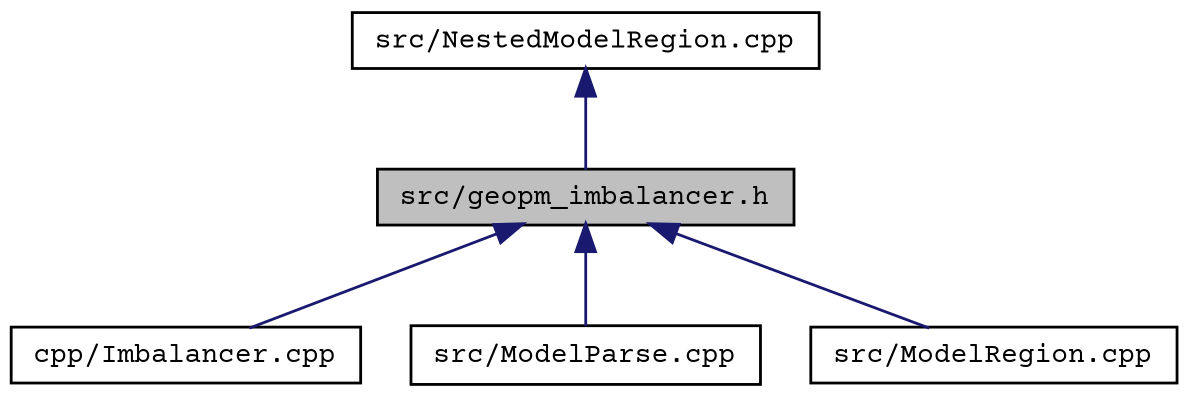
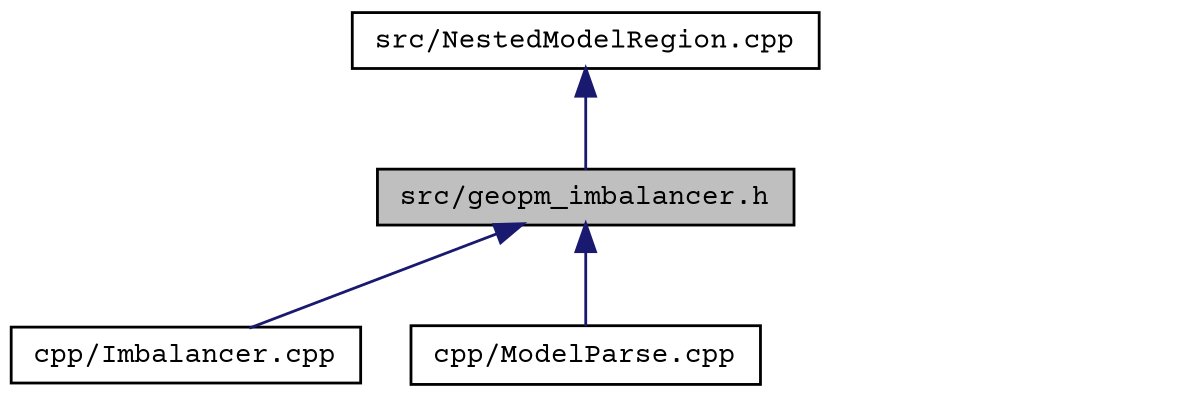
(586, 355) -> (586, 355)
(994, 355) -> none
